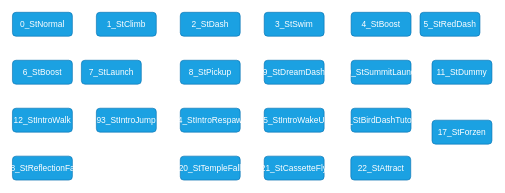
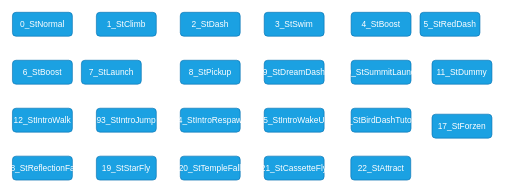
(462, 132) -> (462, 126)
none -> (126, 168)
